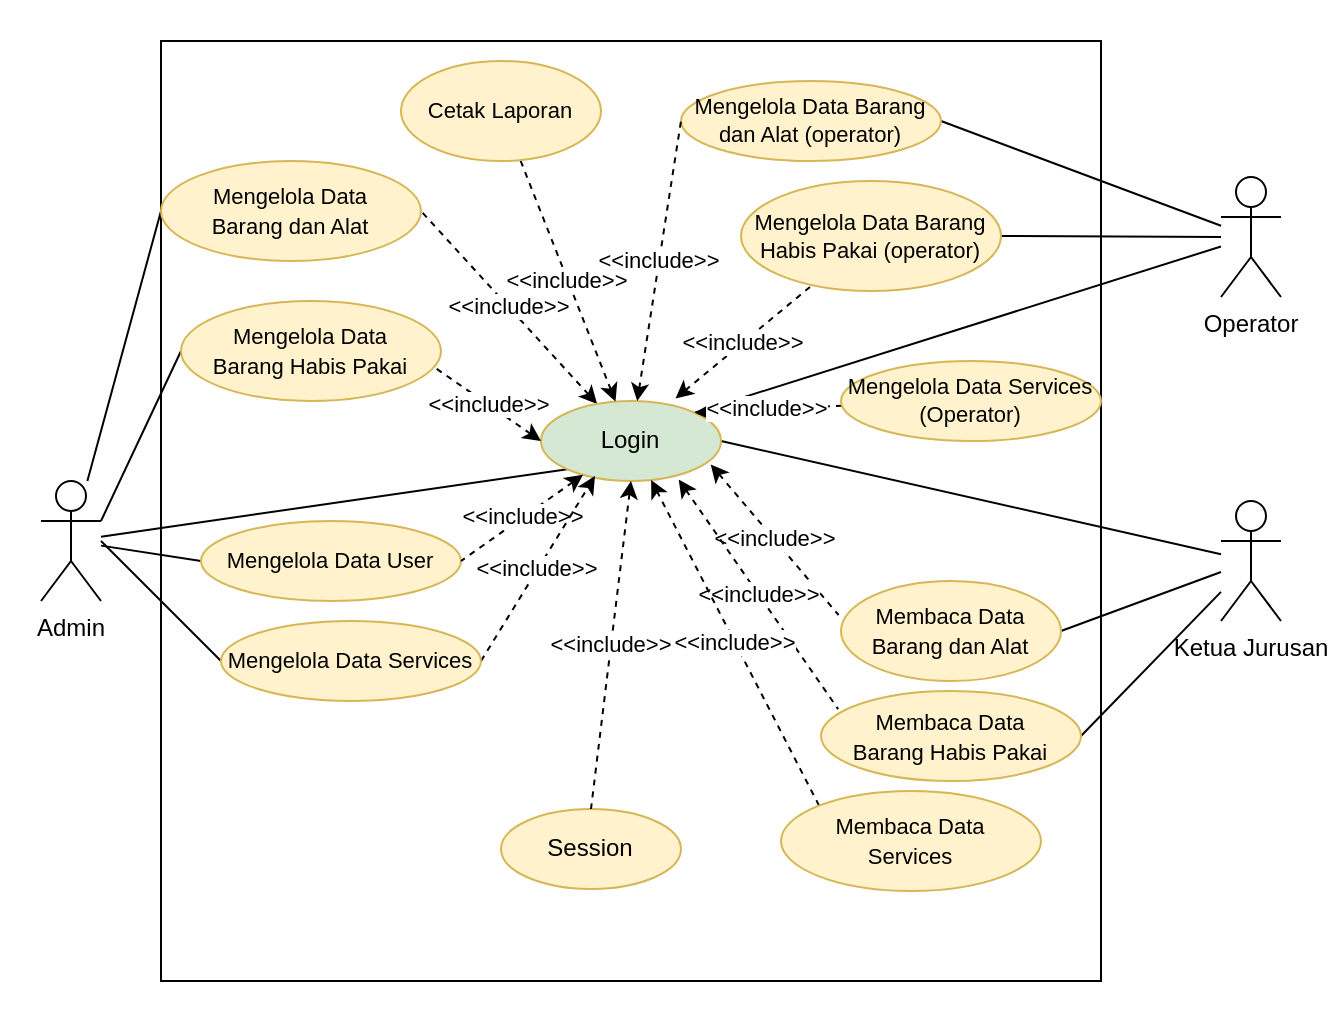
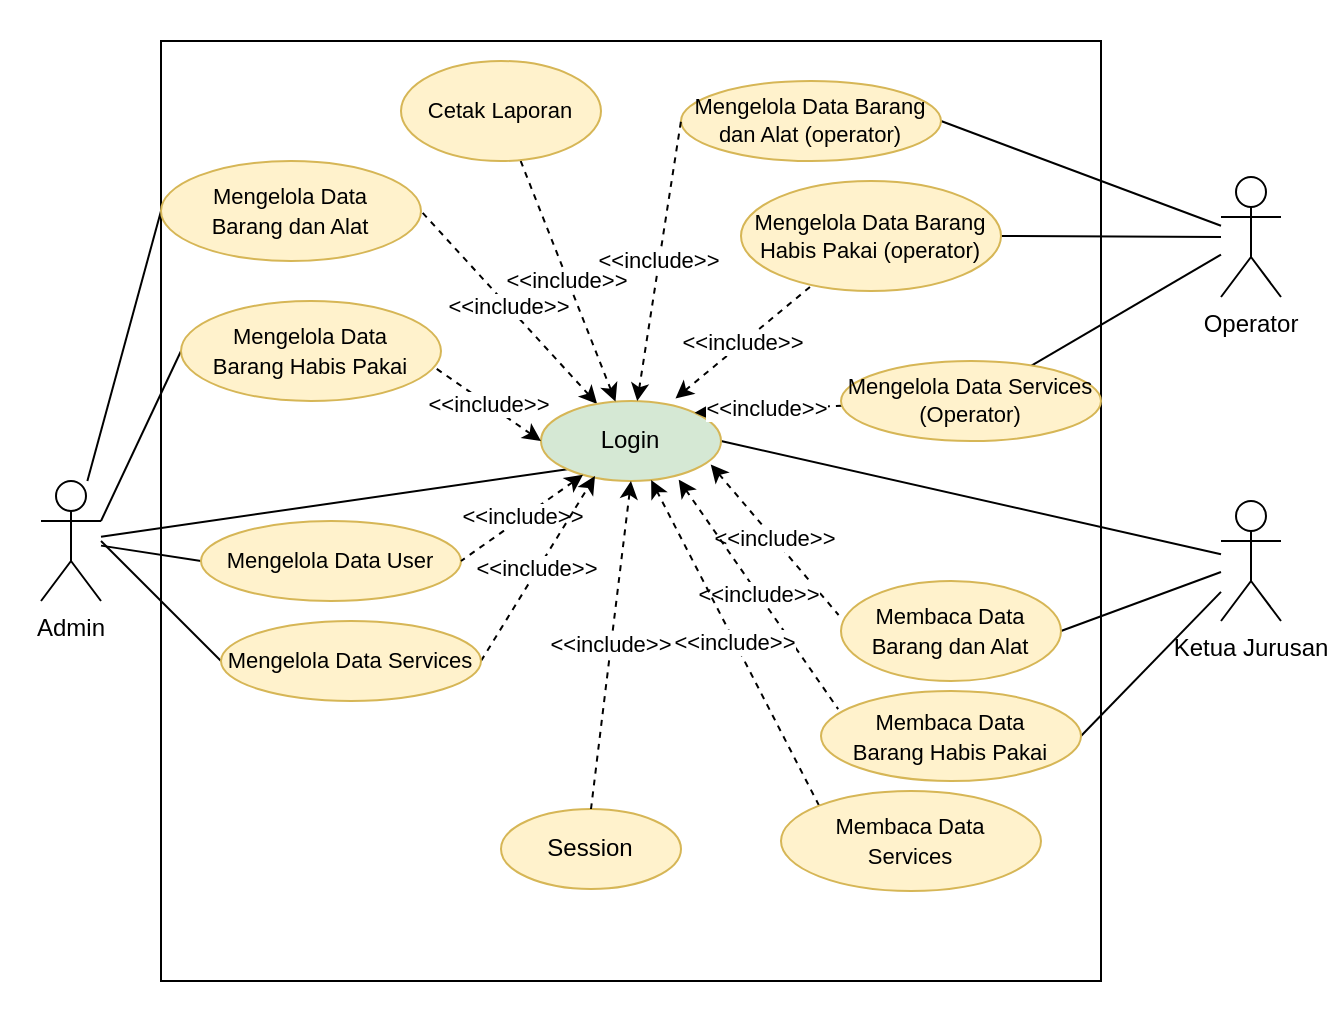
(983, 322) -> (1127, 310)
